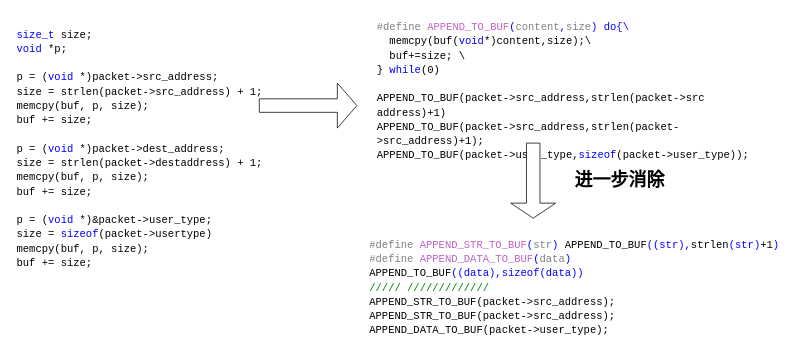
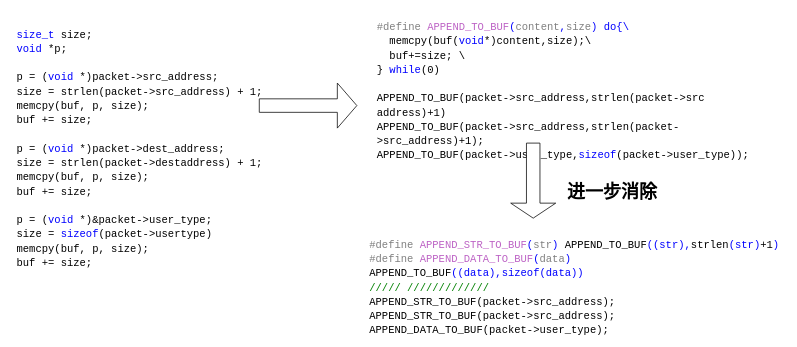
(619, 180) -> (612, 192)
